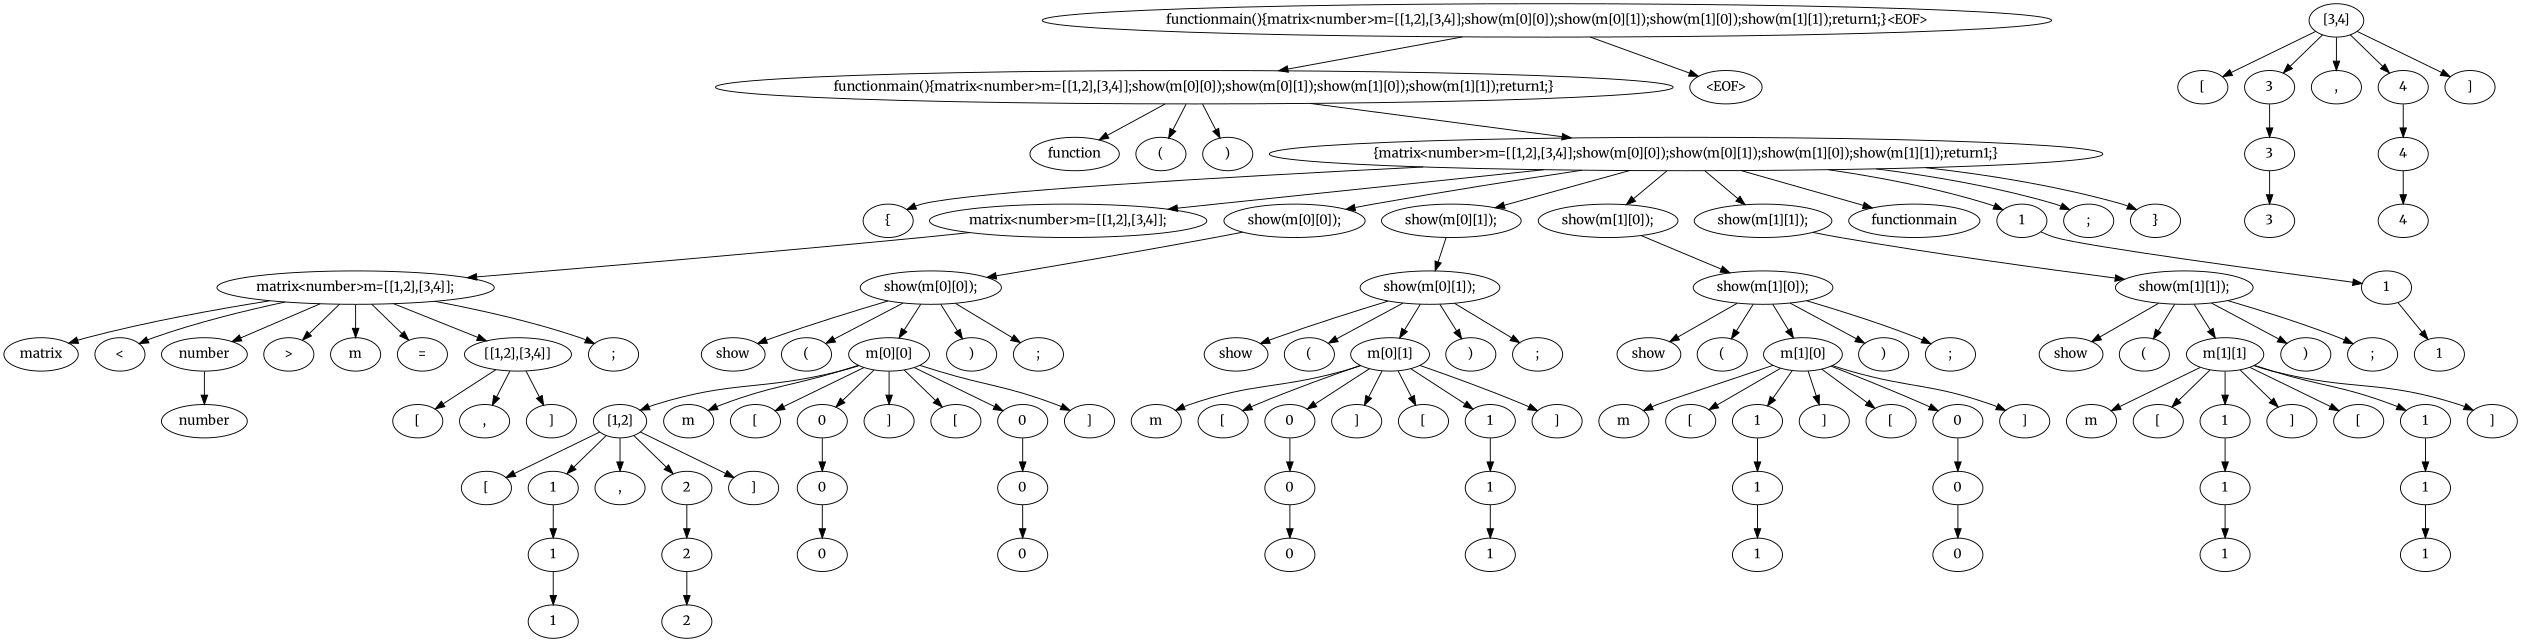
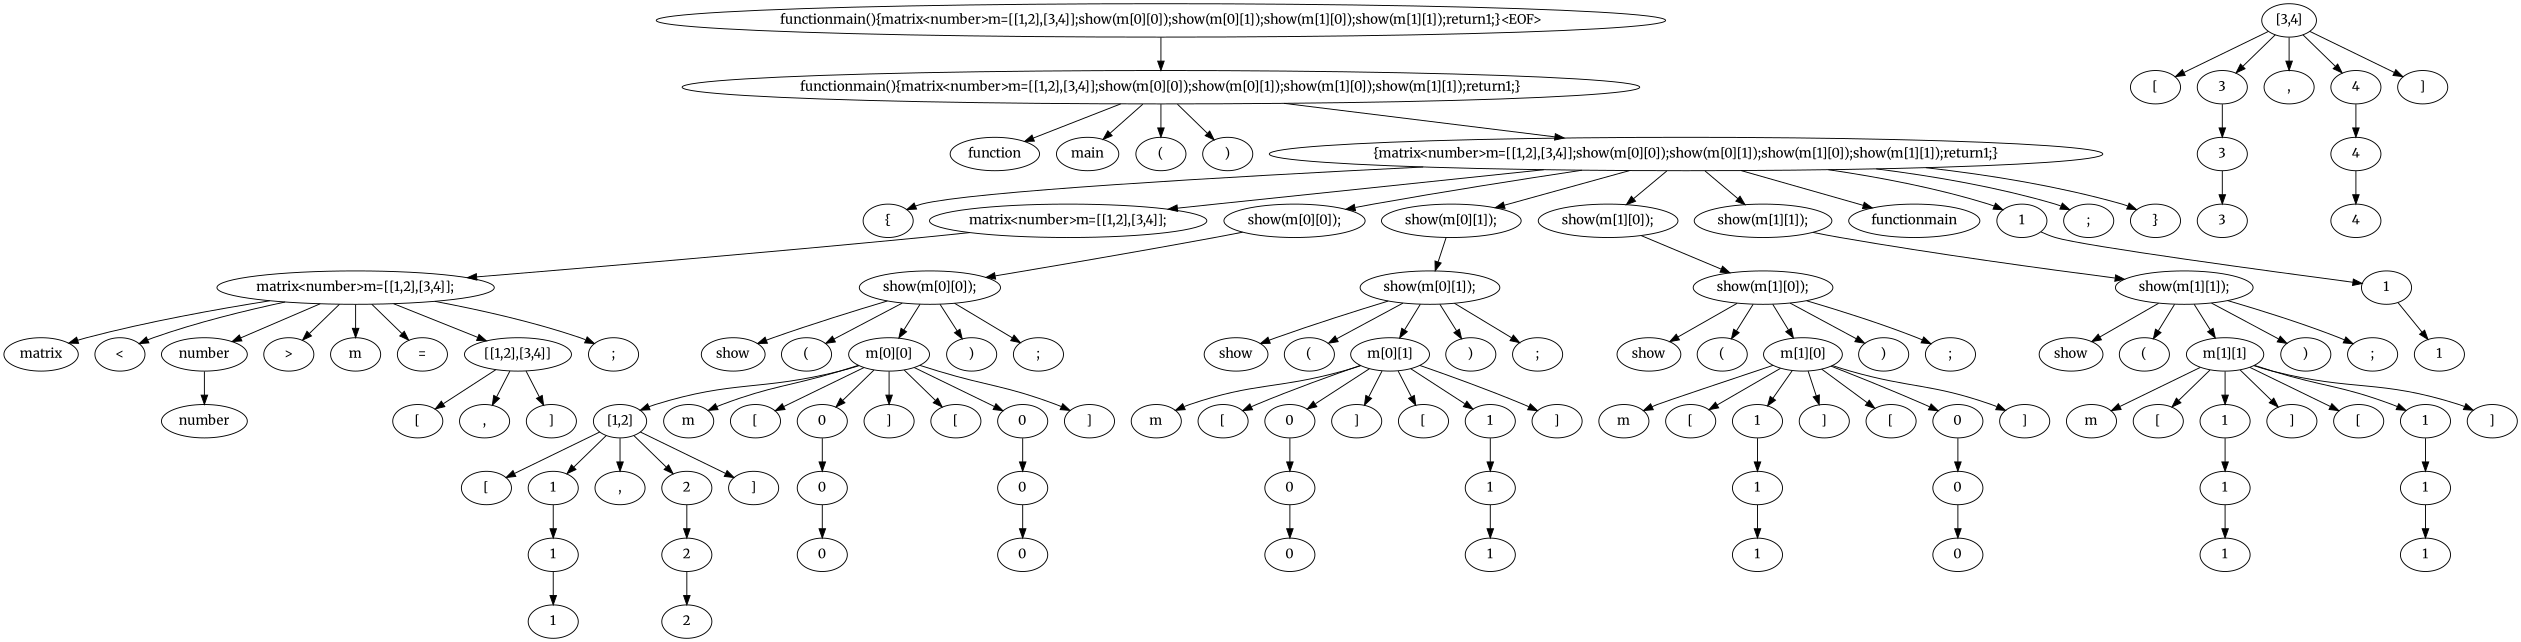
(1726, 87) -> none
none -> (1088, 154)
